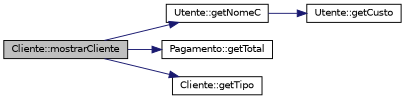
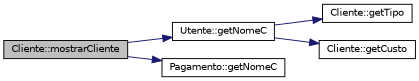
(354, 13) -> (367, 50)
(217, 50) -> (223, 68)
(137, 67) -> (294, 23)
